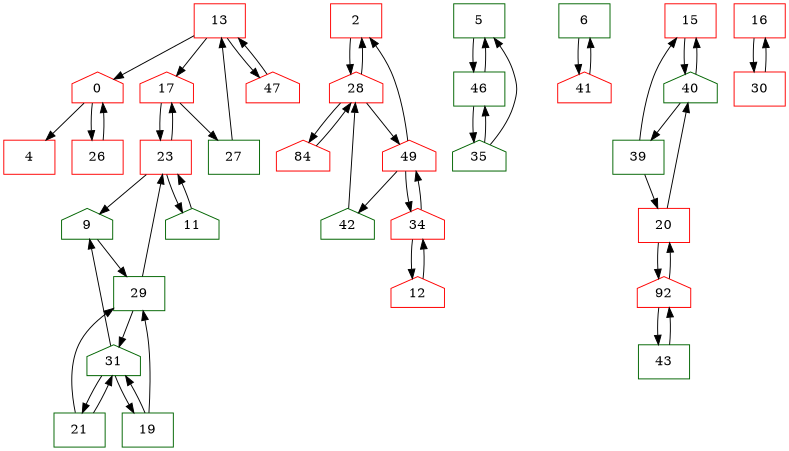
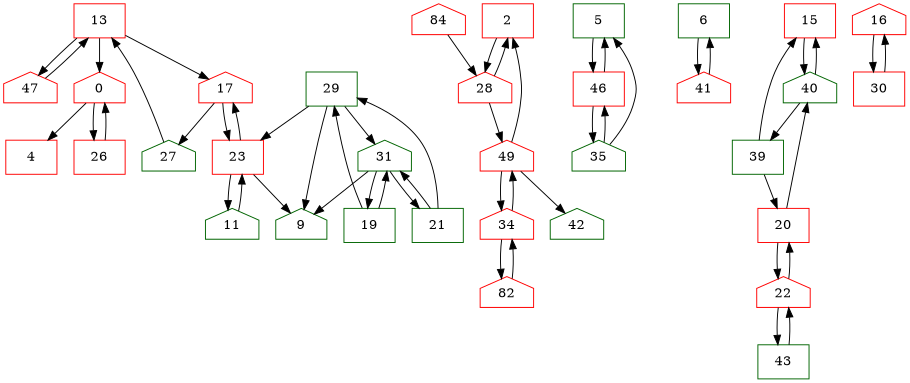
(760, 21) -> (879, 21)
(479, 89) -> (599, 89)
(327, 118) -> none
(234, 157) -> (169, 157)
(352, 161) -> none
(109, 254) -> (316, 153)
(418, 294) -> (507, 294)
(664, 294) -> (783, 294)
